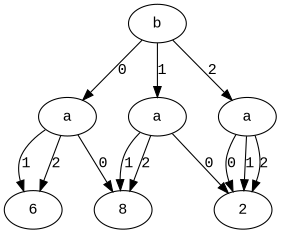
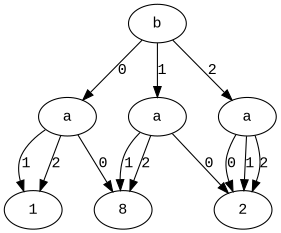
(33, 210) -> (33, 210)
